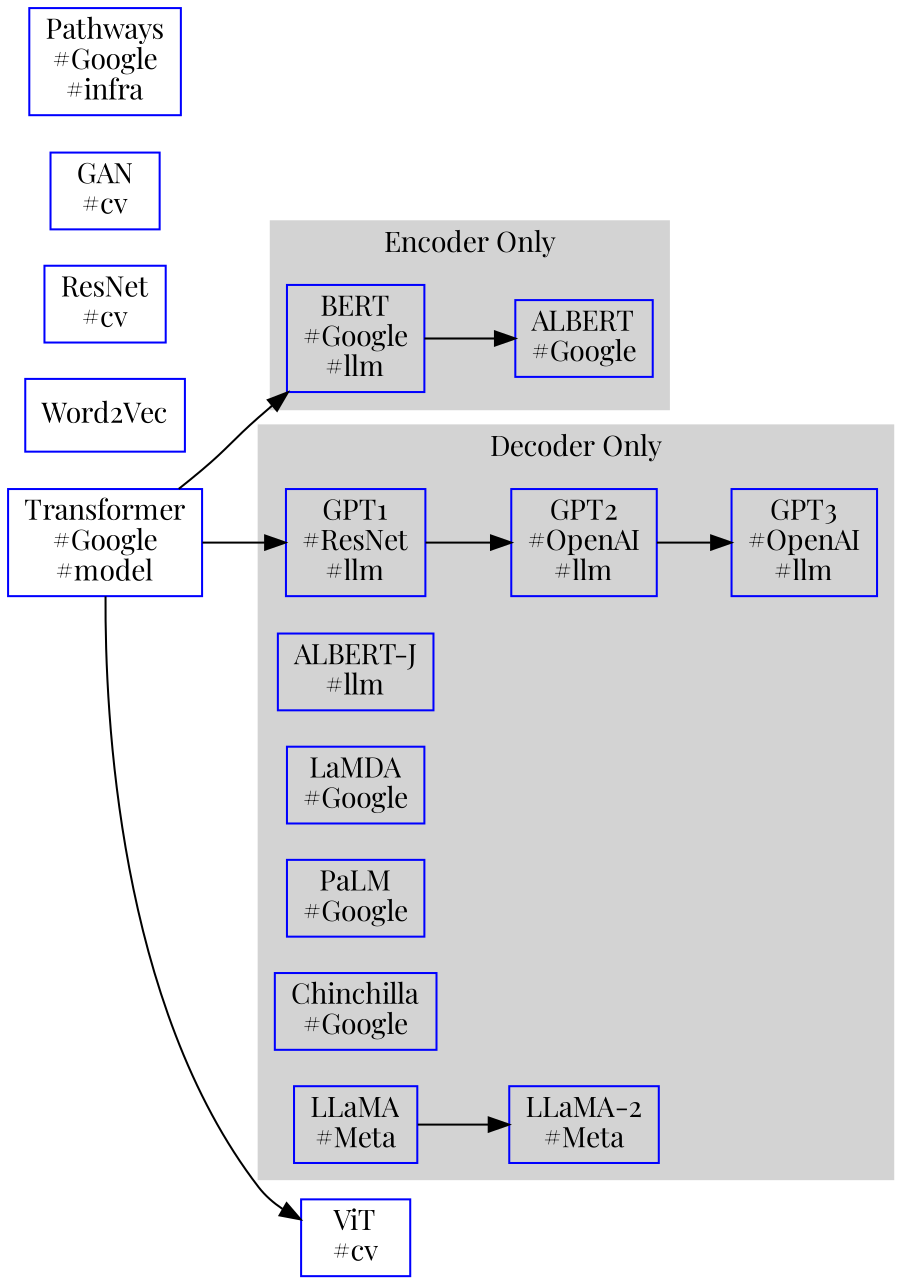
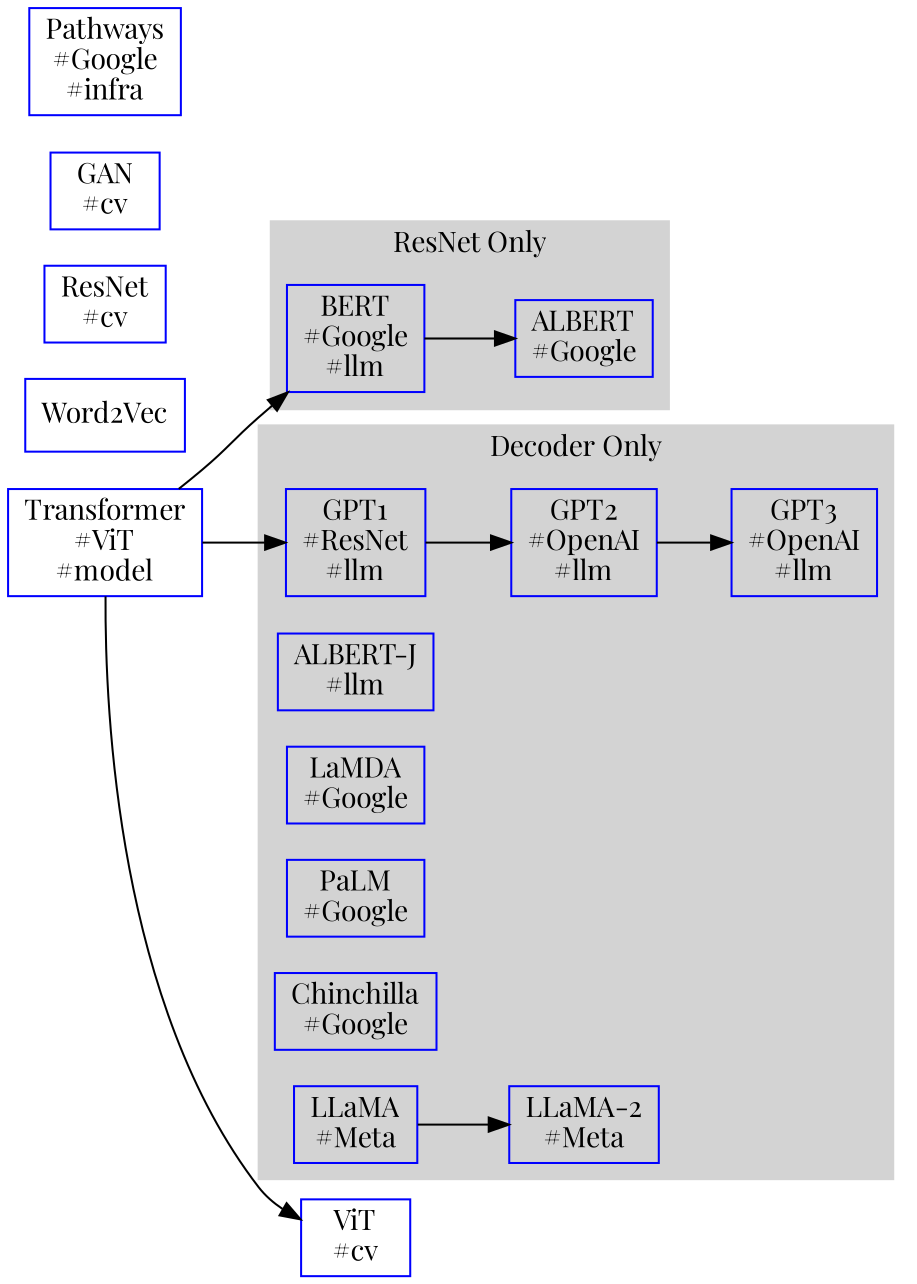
(470, 245) -> (470, 245)
(105, 543) -> (105, 543)
